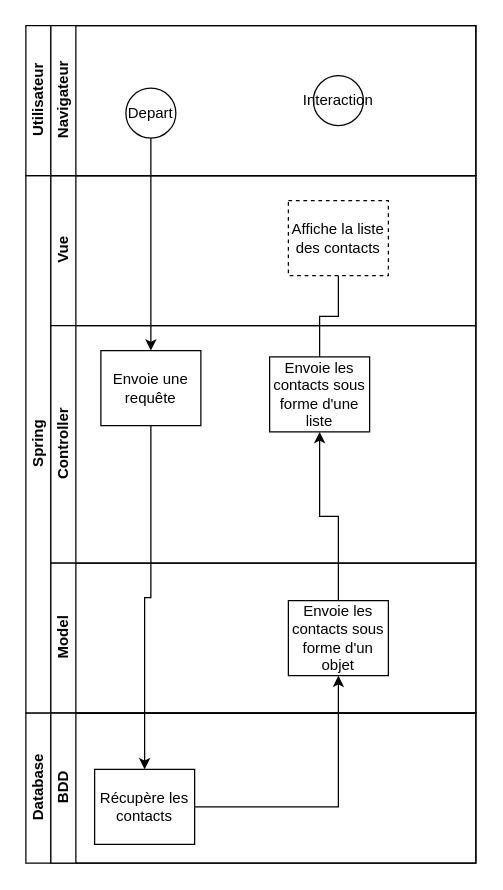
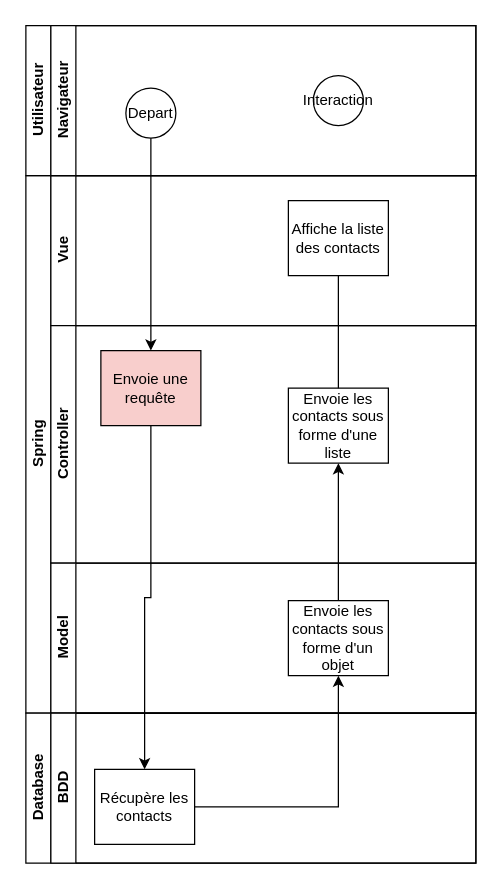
(338, 238) -> (338, 238)
(151, 388) -> (151, 388)
(319, 394) -> (338, 426)
